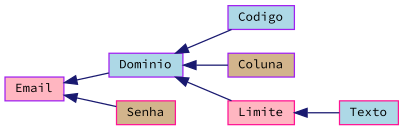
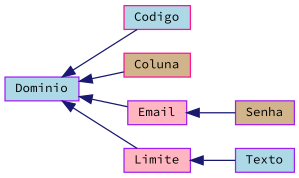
(261, 18) -> (157, 18)
(261, 65) -> (157, 65)
(93, 76) -> (110, 103)
(146, 113) -> (265, 113)
(261, 113) -> (157, 160)
(369, 113) -> (265, 160)
